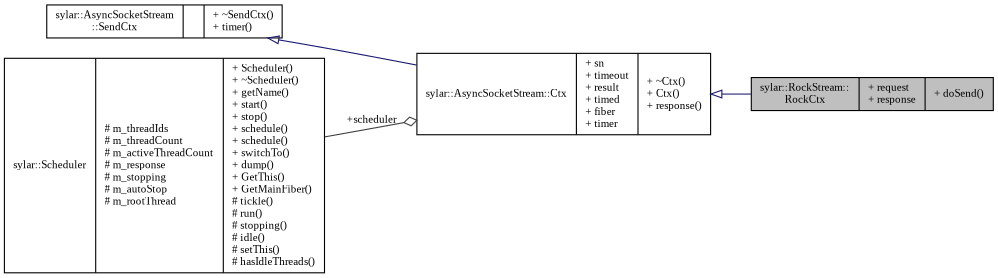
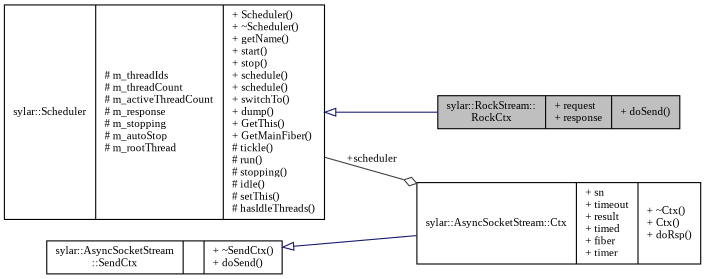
(233, 27) -> (238, 263)
(736, 94) -> (387, 112)
(674, 106) -> (669, 235)
